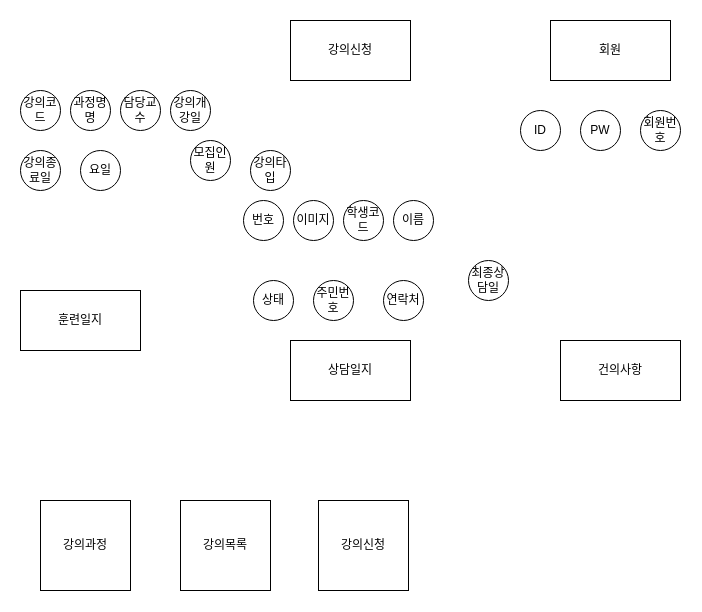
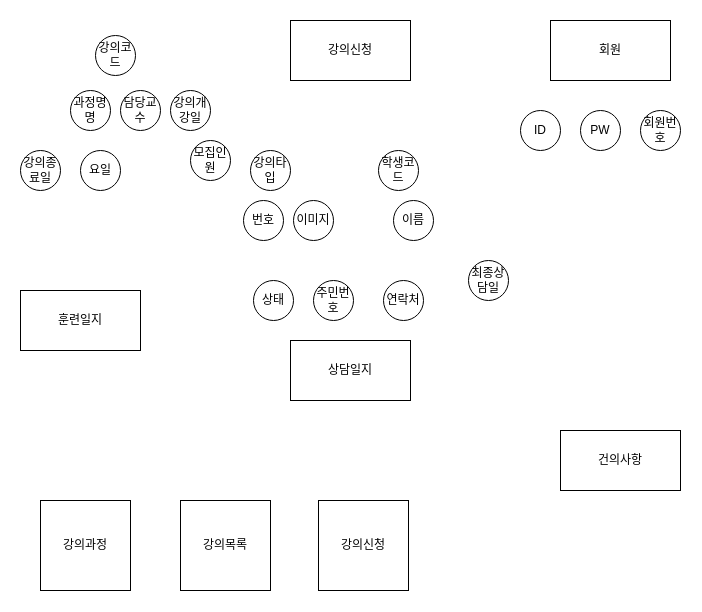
(41, 111) -> (116, 56)
(364, 221) -> (399, 171)
(621, 371) -> (621, 461)
